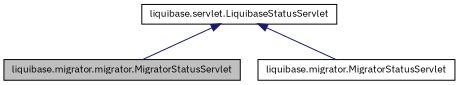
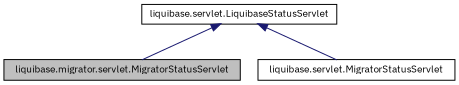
(122, 70) -> (122, 70)
(356, 70) -> (356, 70)
